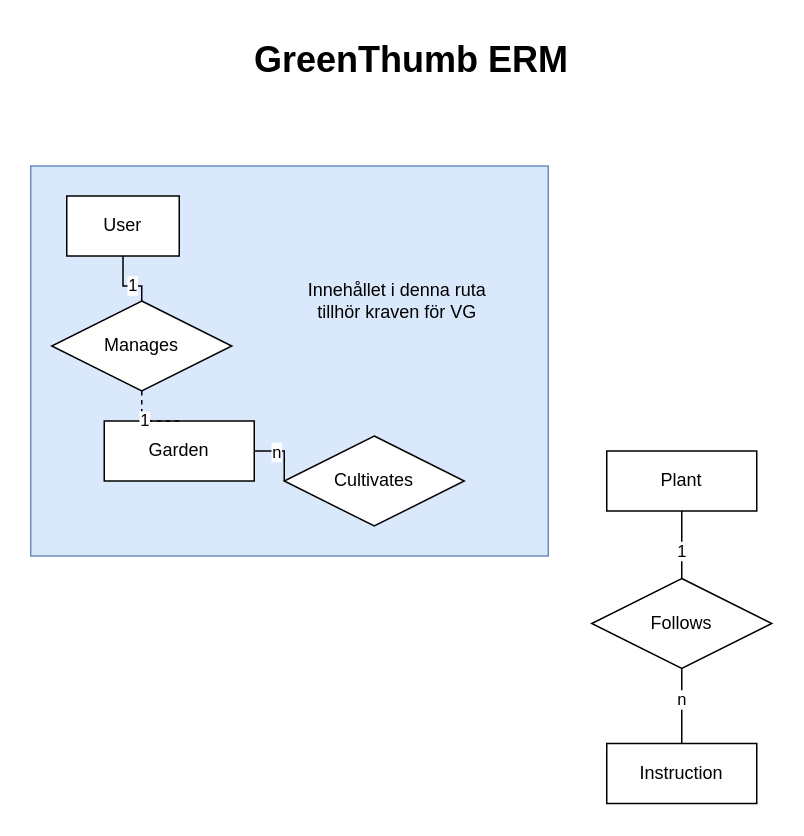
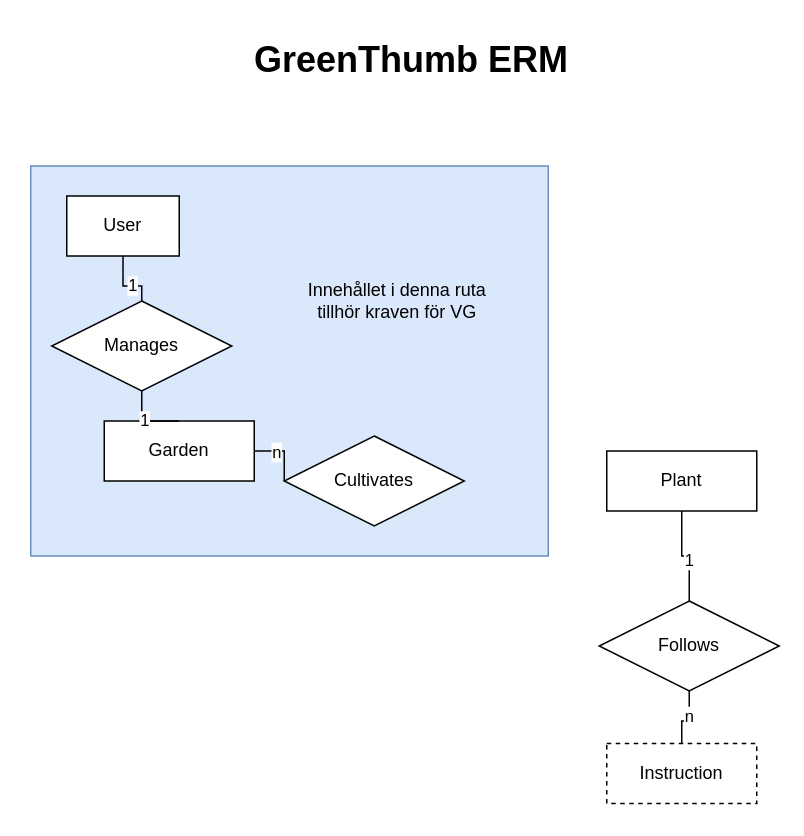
(142, 401) -> (142, 401)
(682, 623) -> (689, 646)
(682, 773) -> (682, 773)
